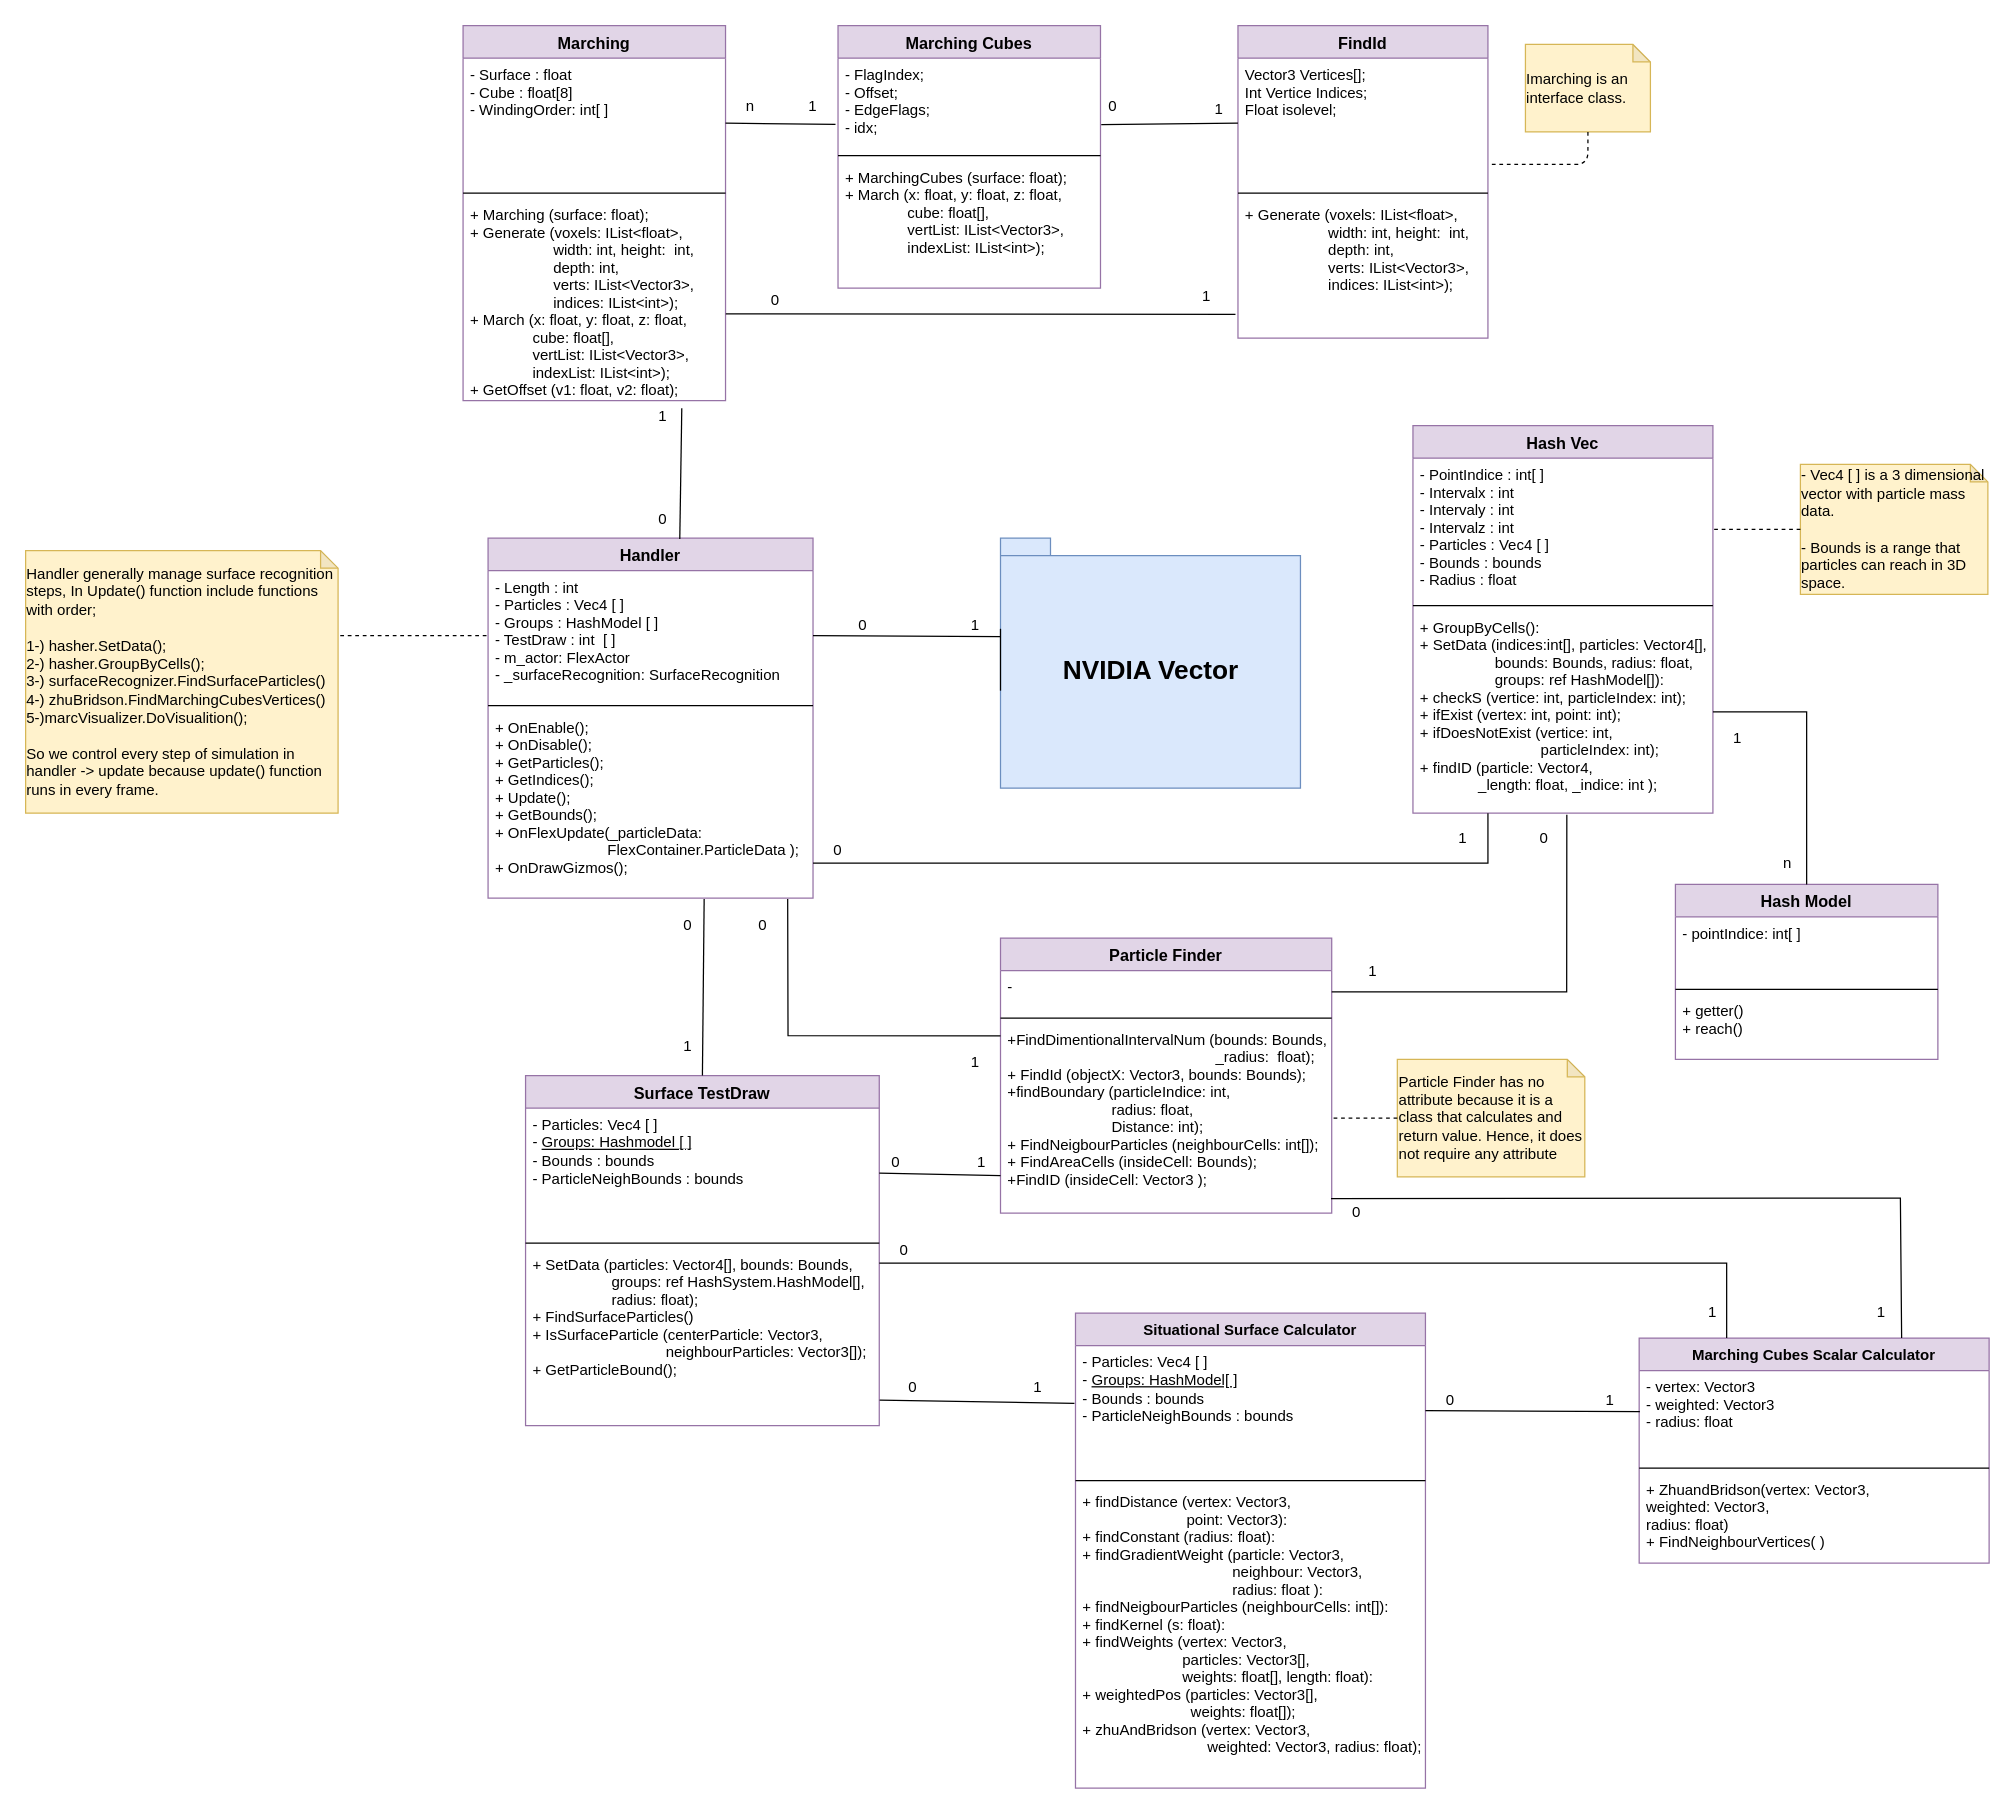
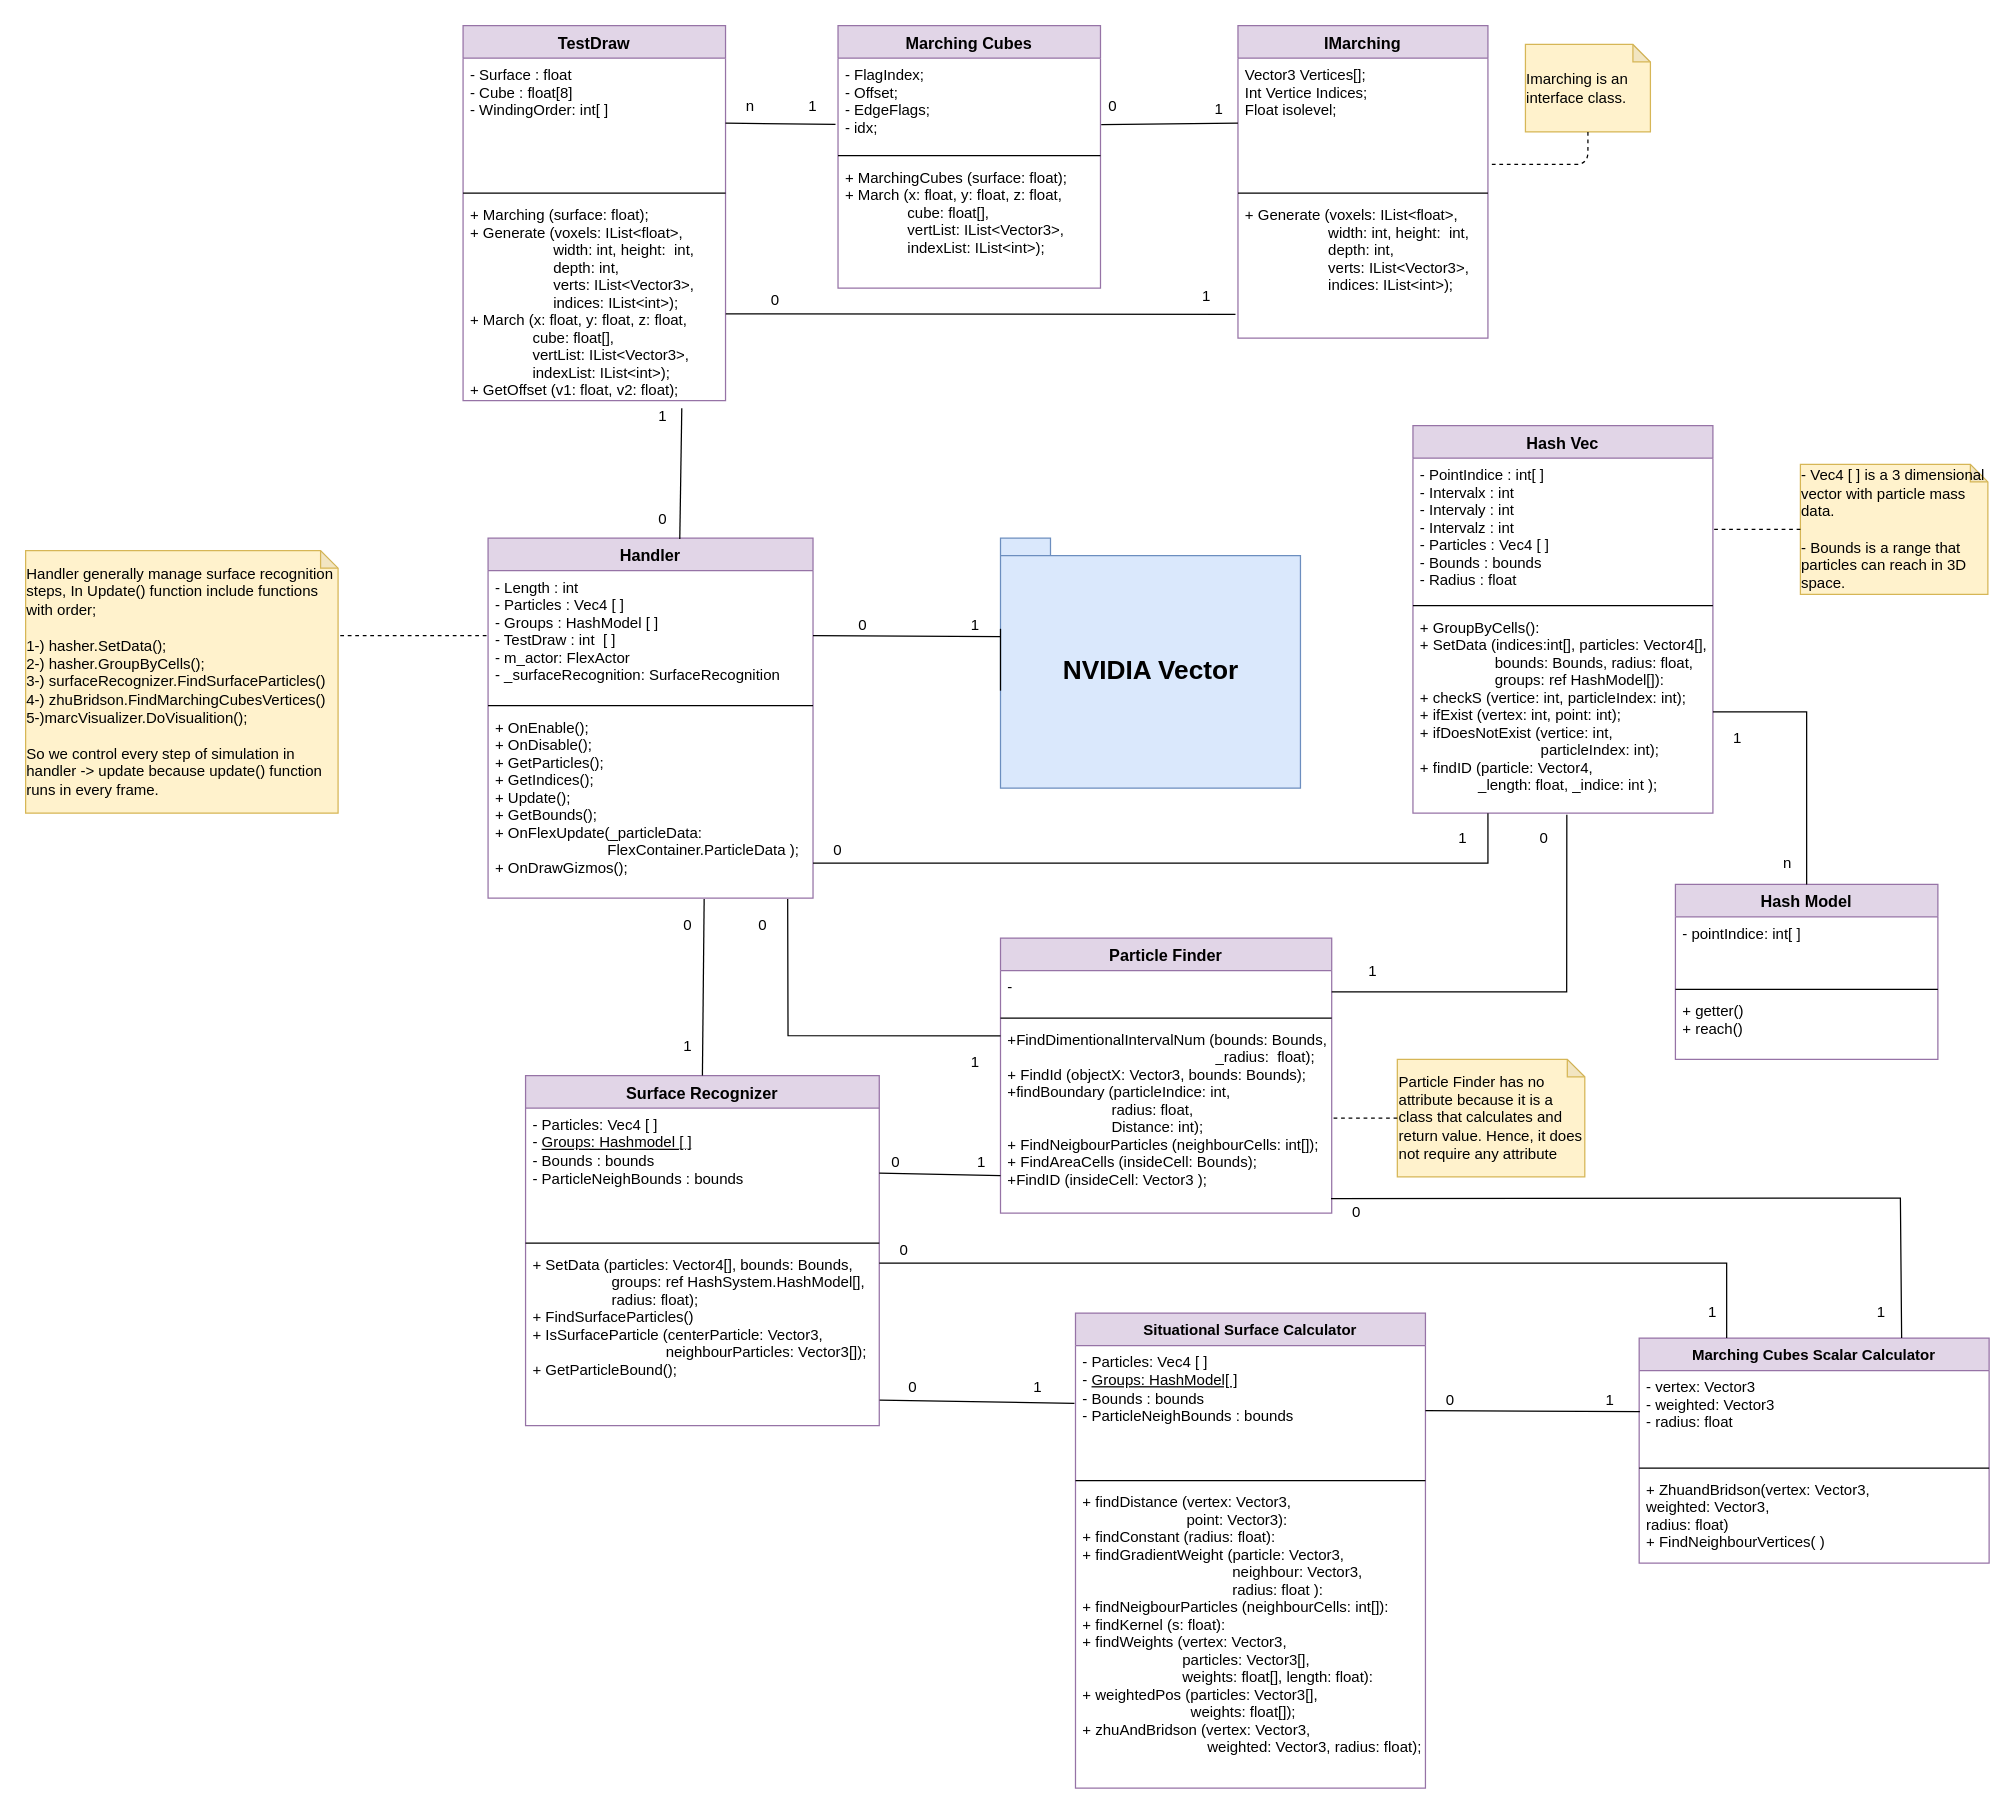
(594, 43) -> (594, 43)
(1363, 43) -> (1363, 43)
(702, 1093) -> (702, 1093)
